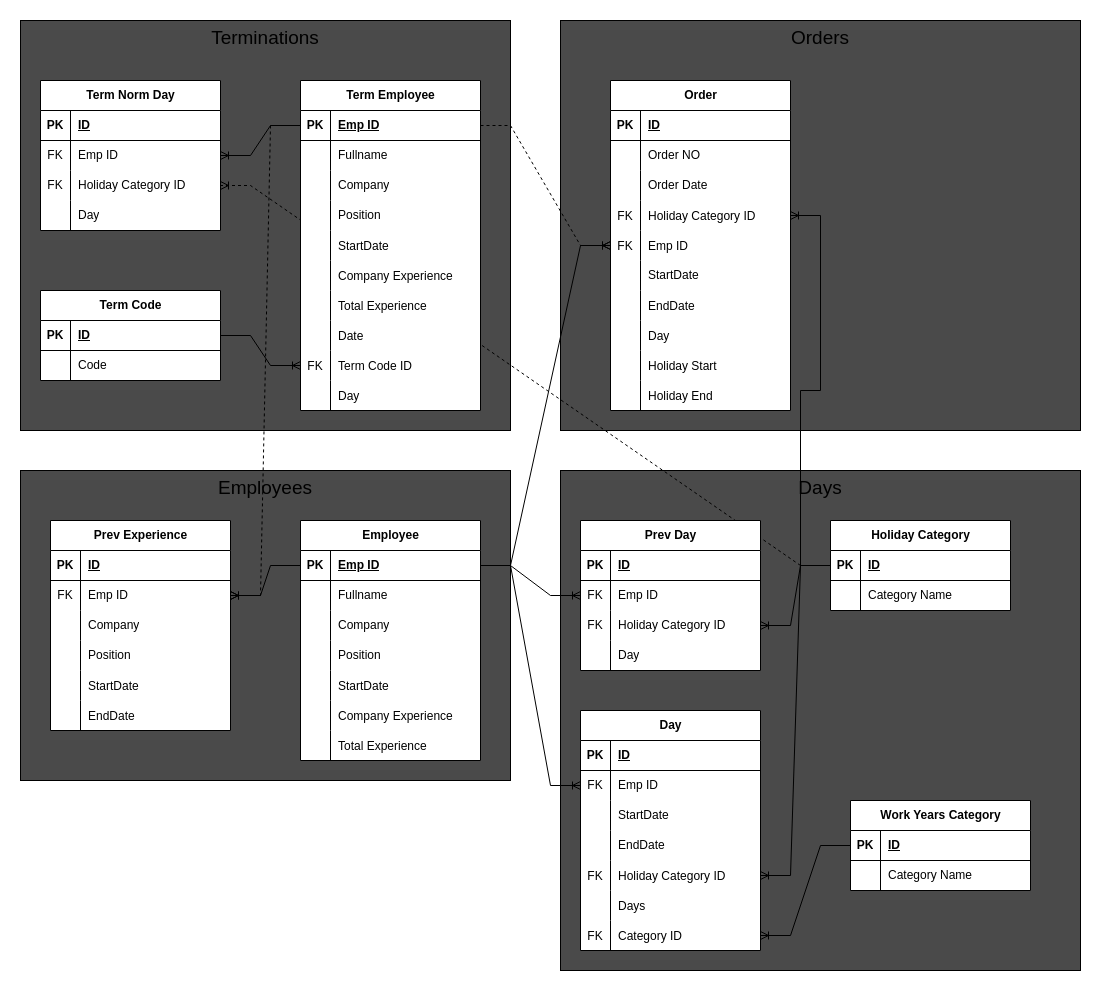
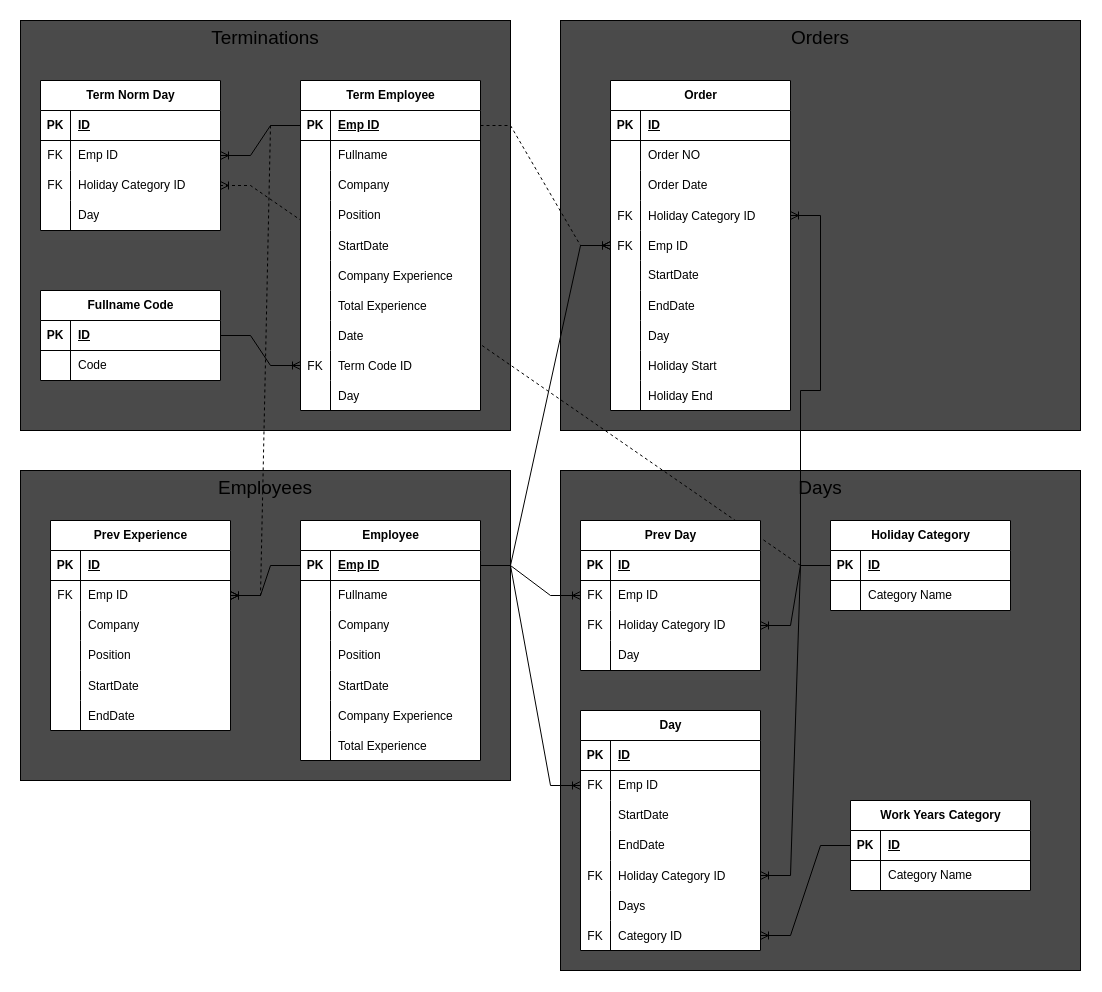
(131, 306) -> (131, 306)
